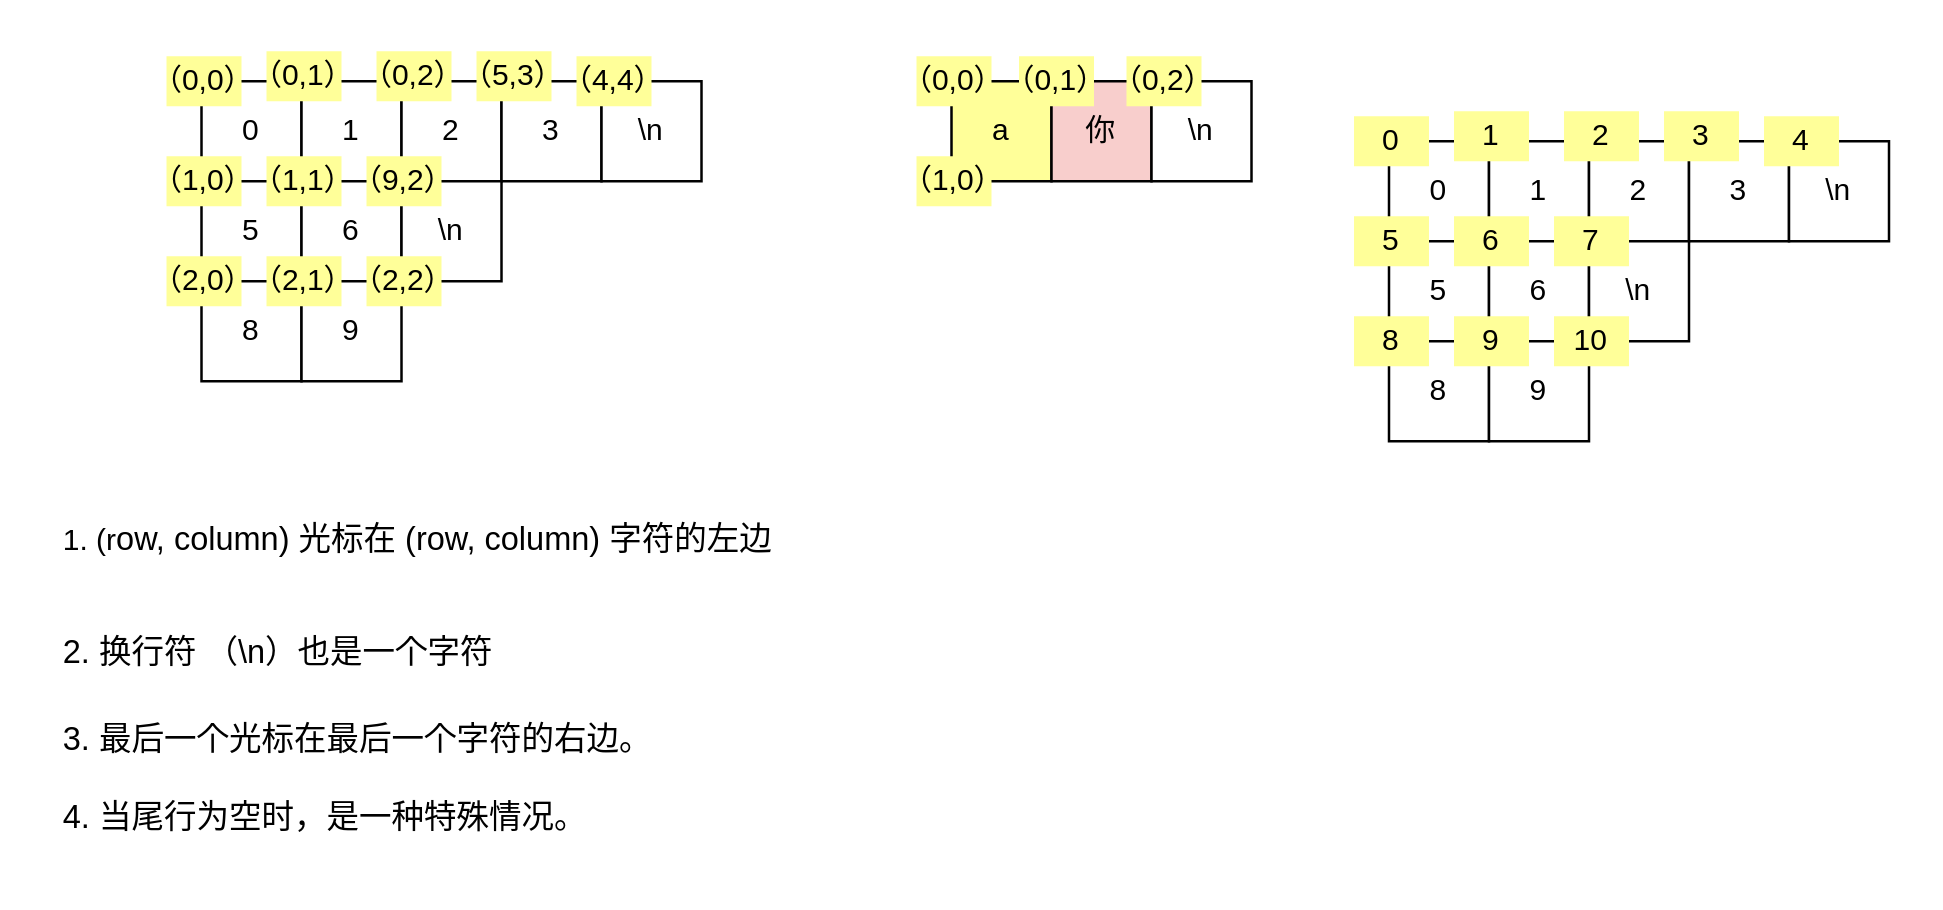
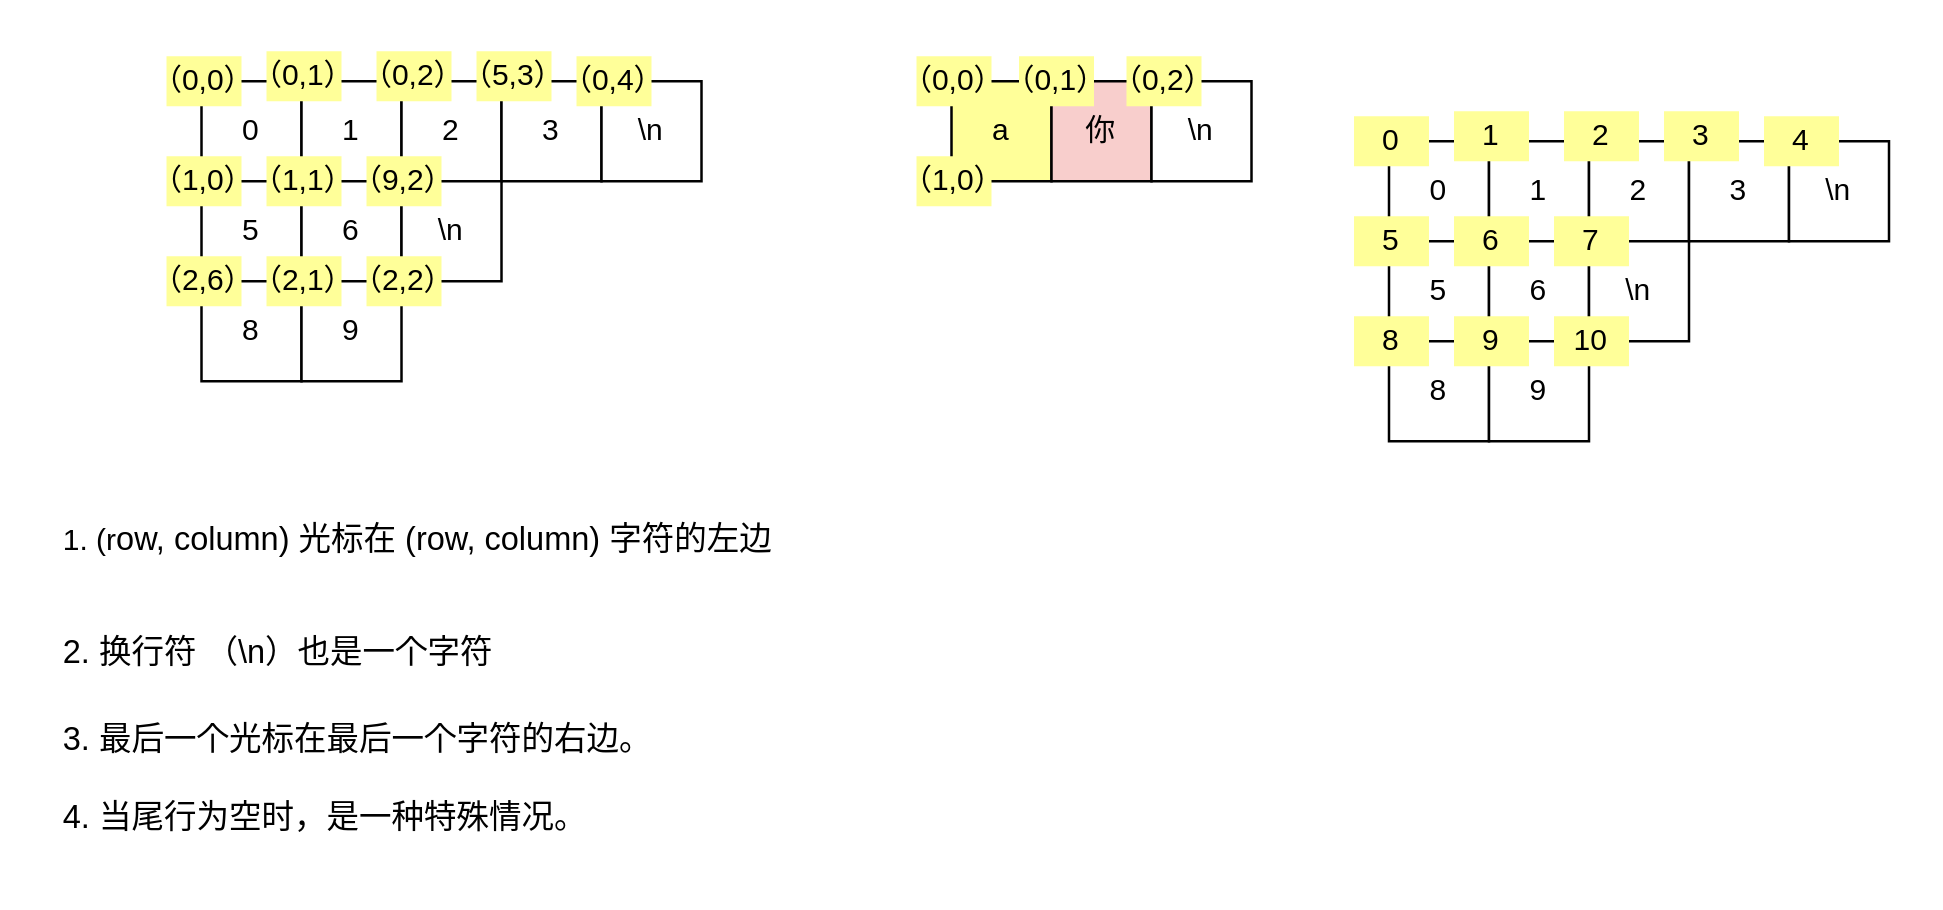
(614, 81) -> (614, 81)
(204, 281) -> (204, 281)
